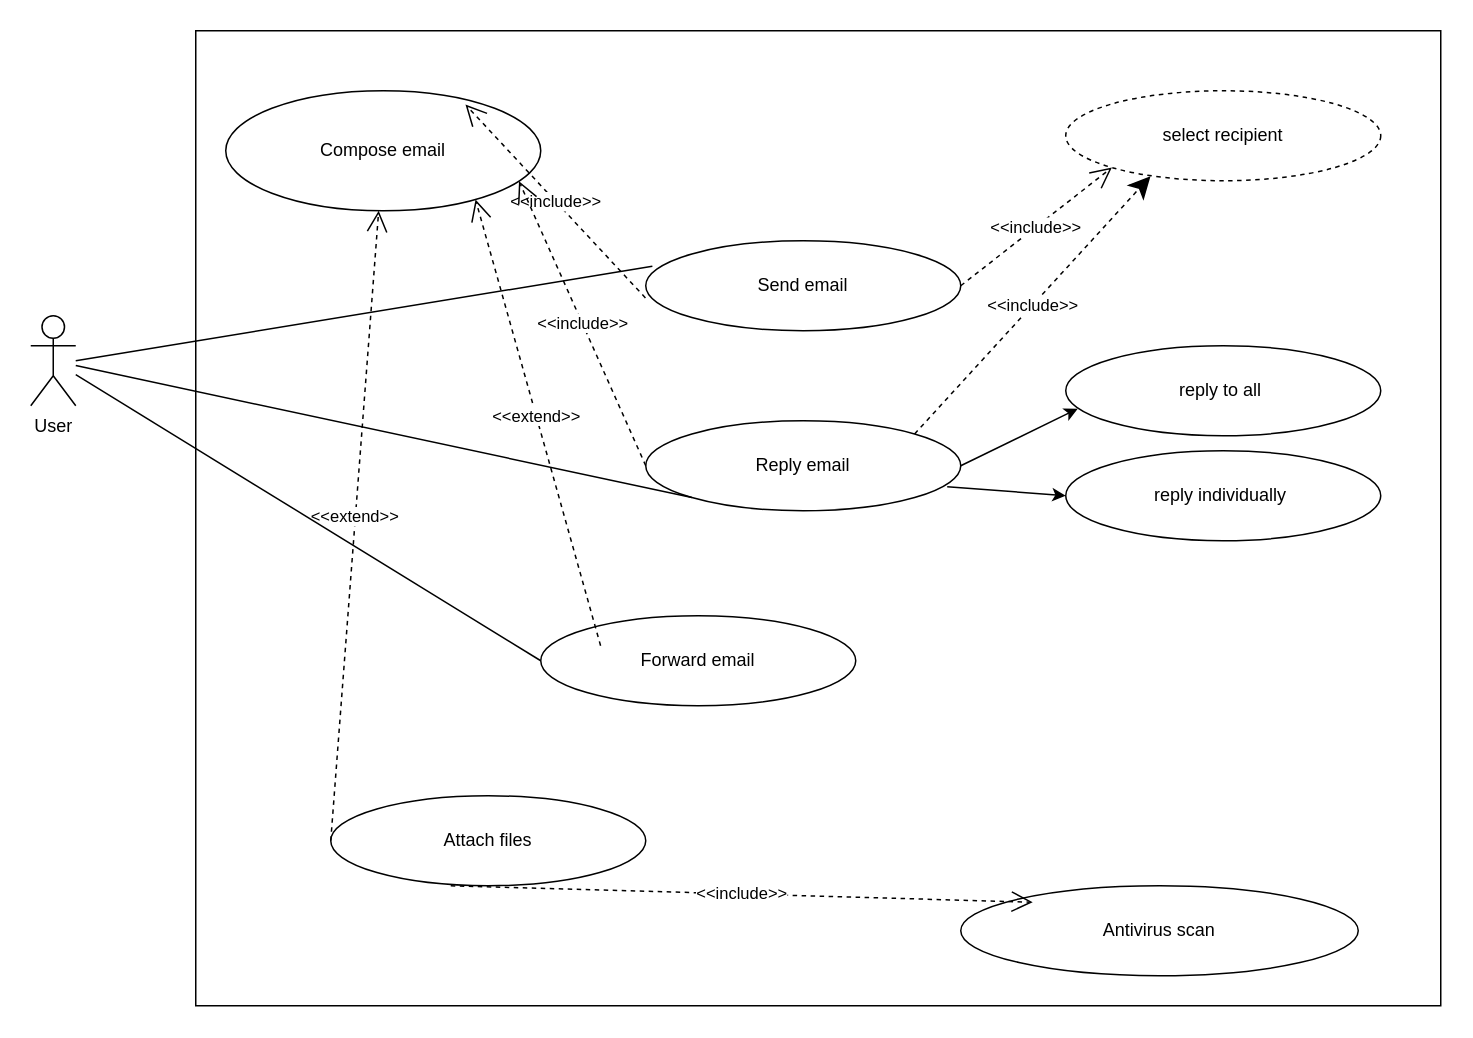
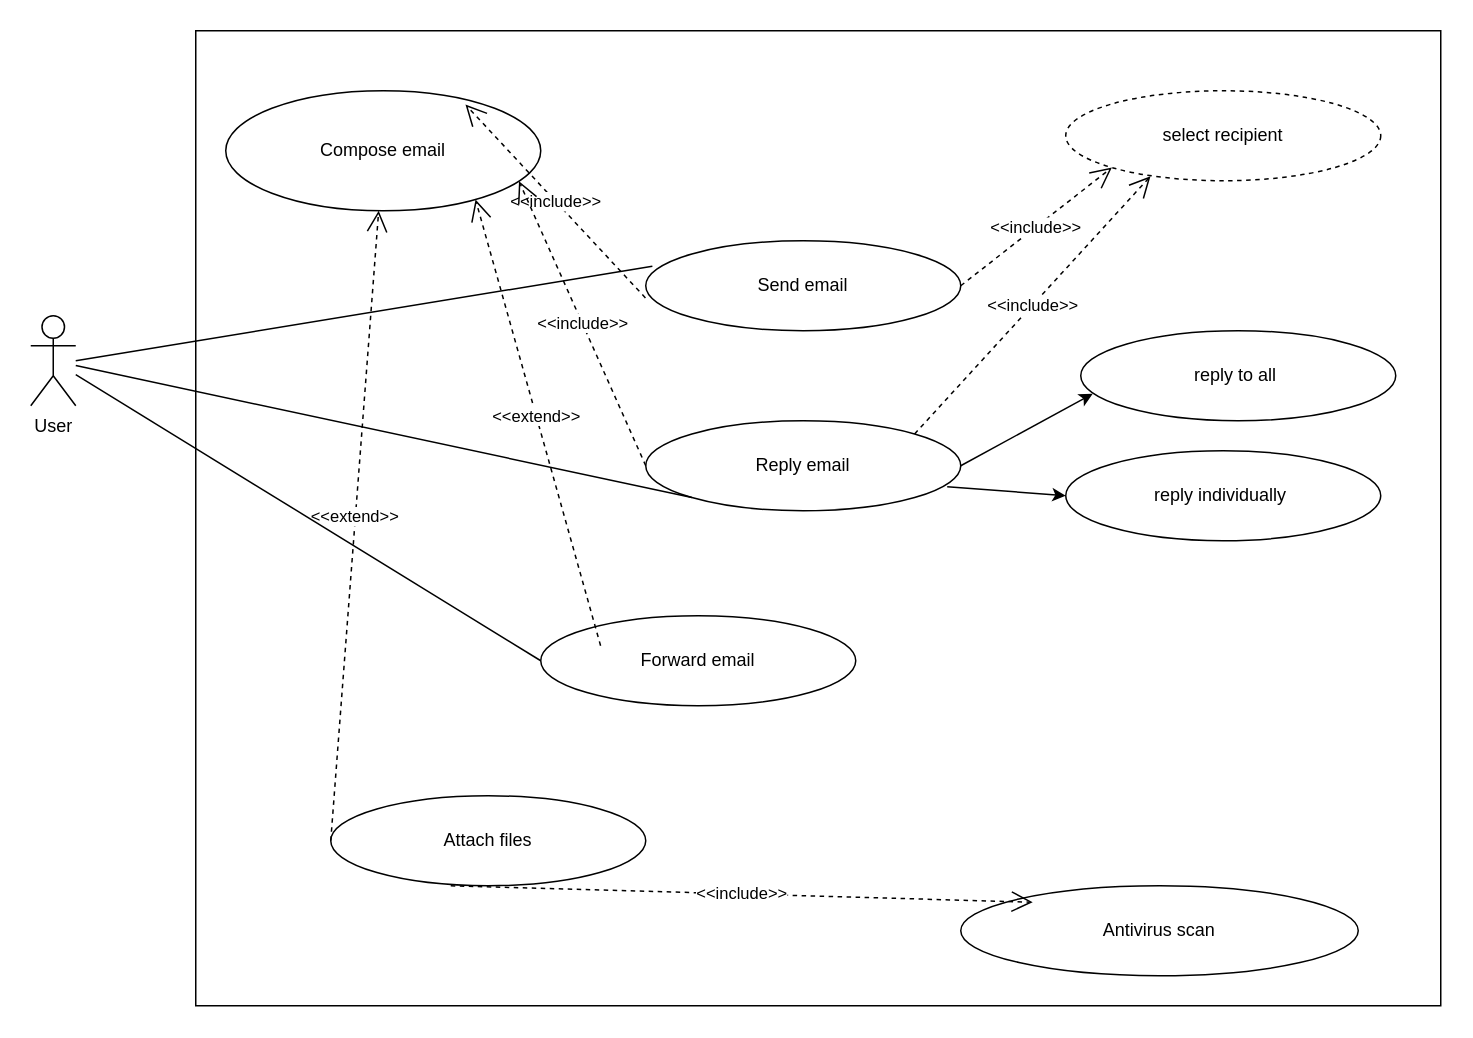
(1138, 190) -> (1141, 186)
(1223, 391) -> (1238, 376)
